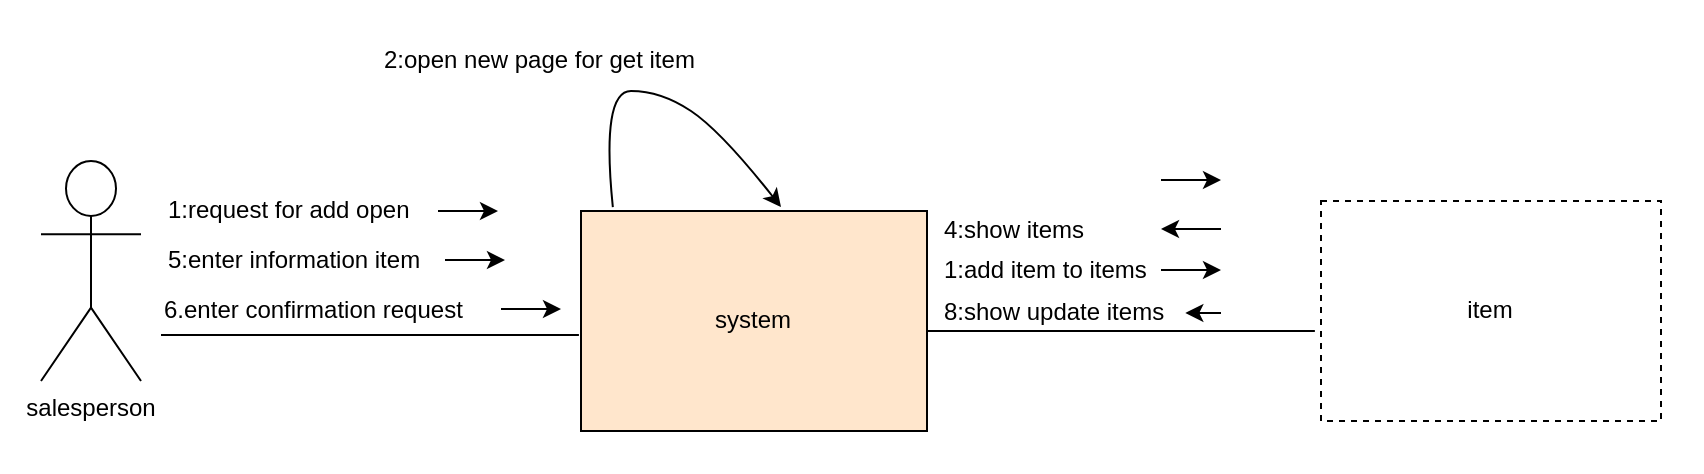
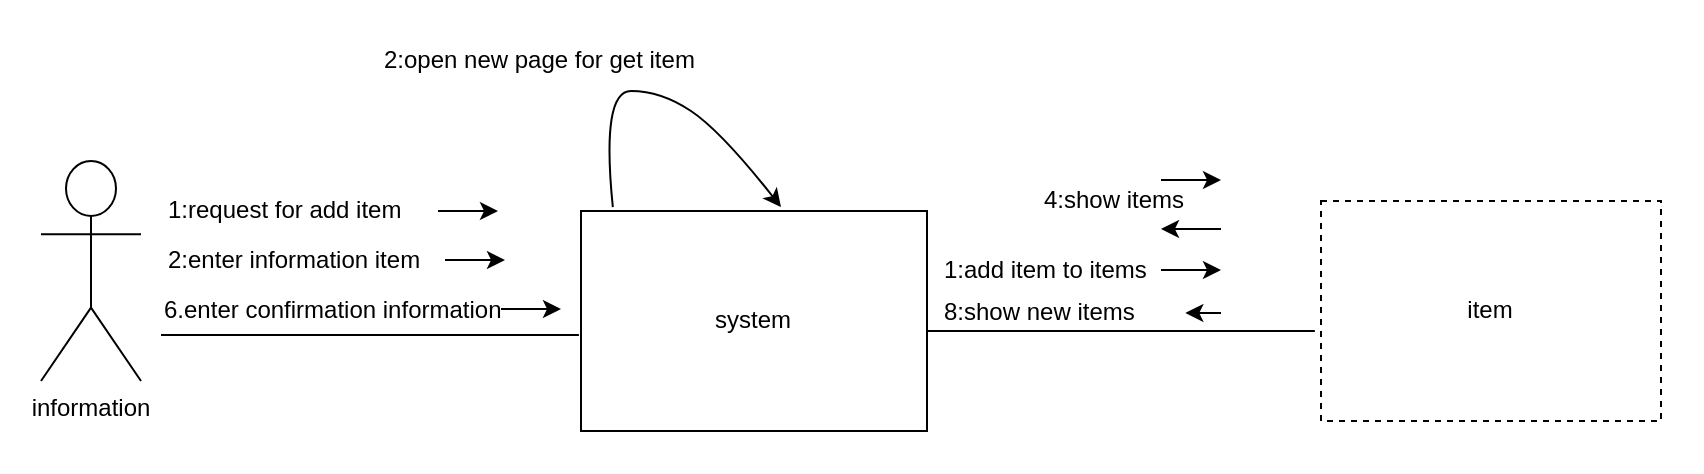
(304, 211) -> (301, 211)
(1031, 231) -> (1131, 201)
(312, 261) -> (312, 261)
(338, 311) -> (358, 311)
(1060, 313) -> (1040, 313)
(754, 321) -> (754, 321)
(92, 409) -> (92, 409)
